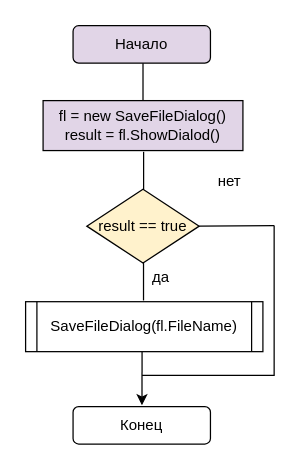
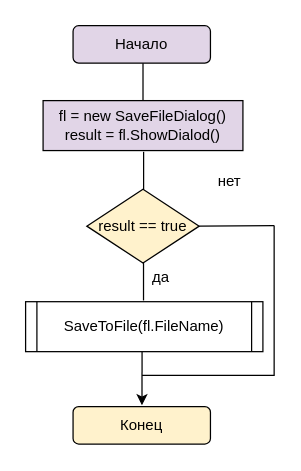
(144, 327) -> (144, 327)
(142, 426) -> (142, 426)
